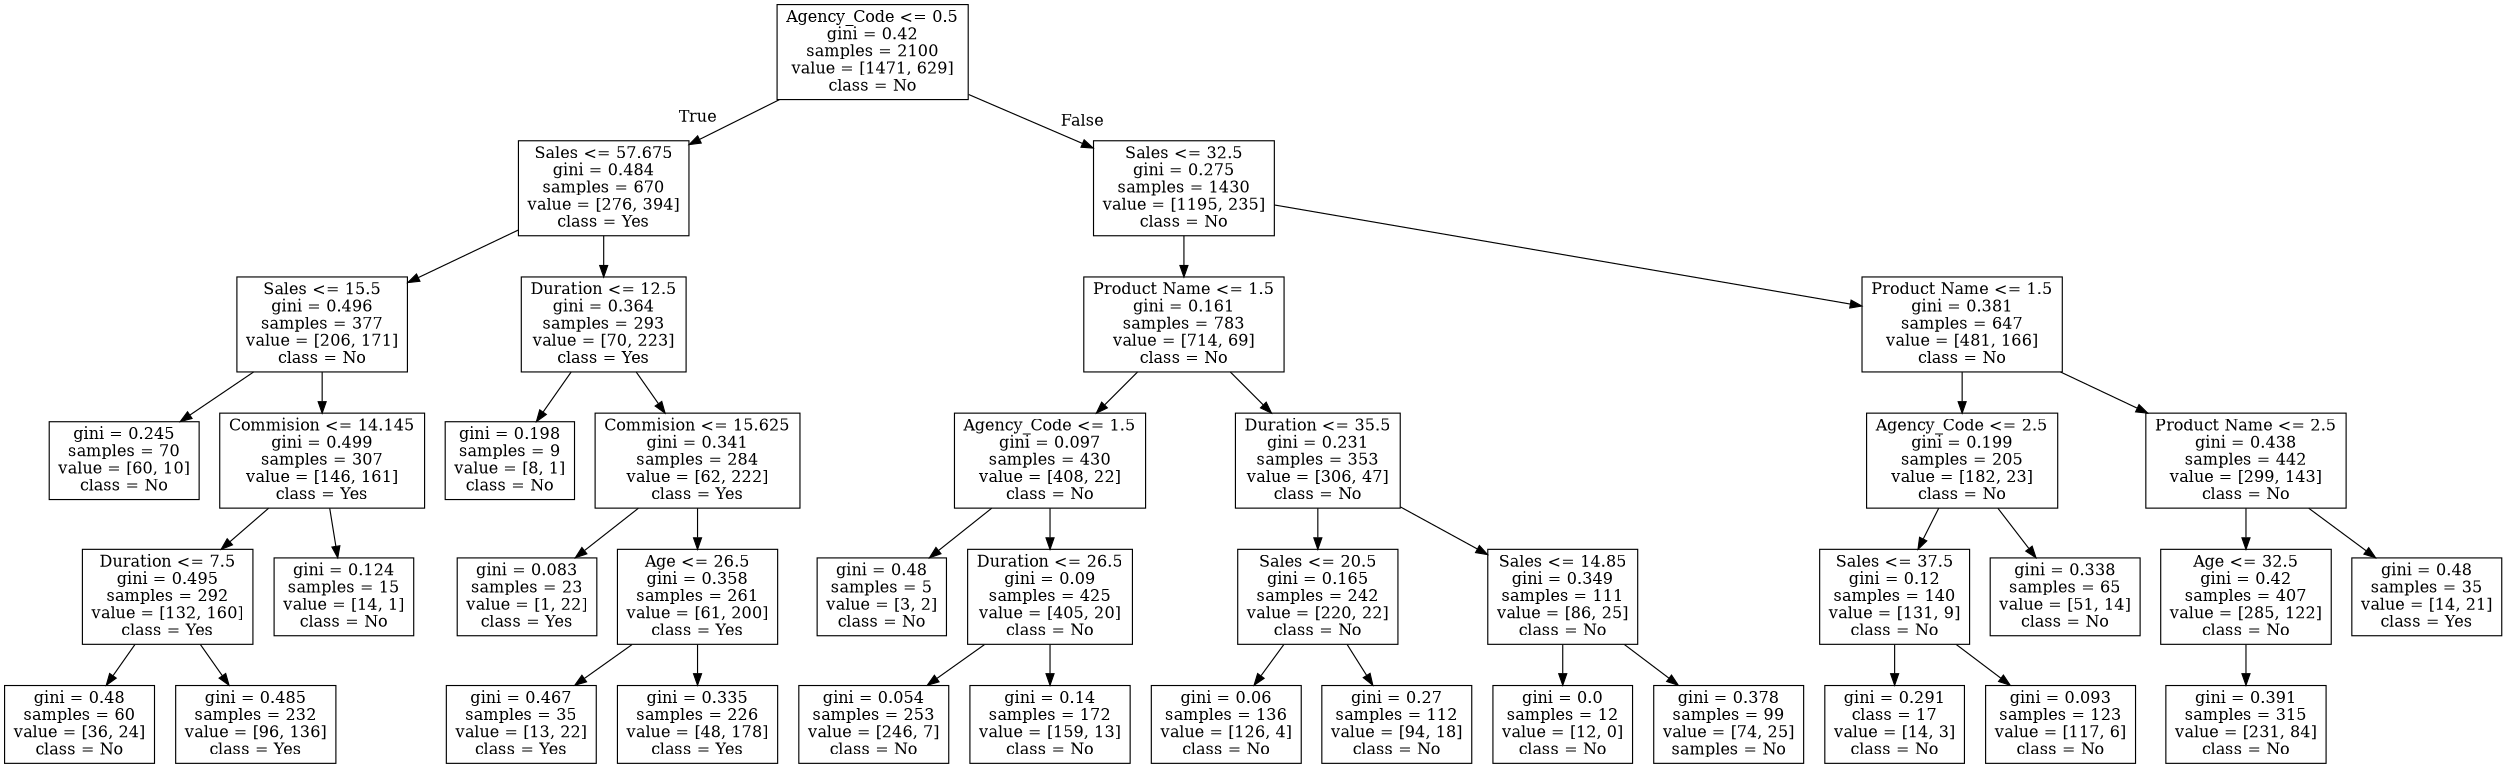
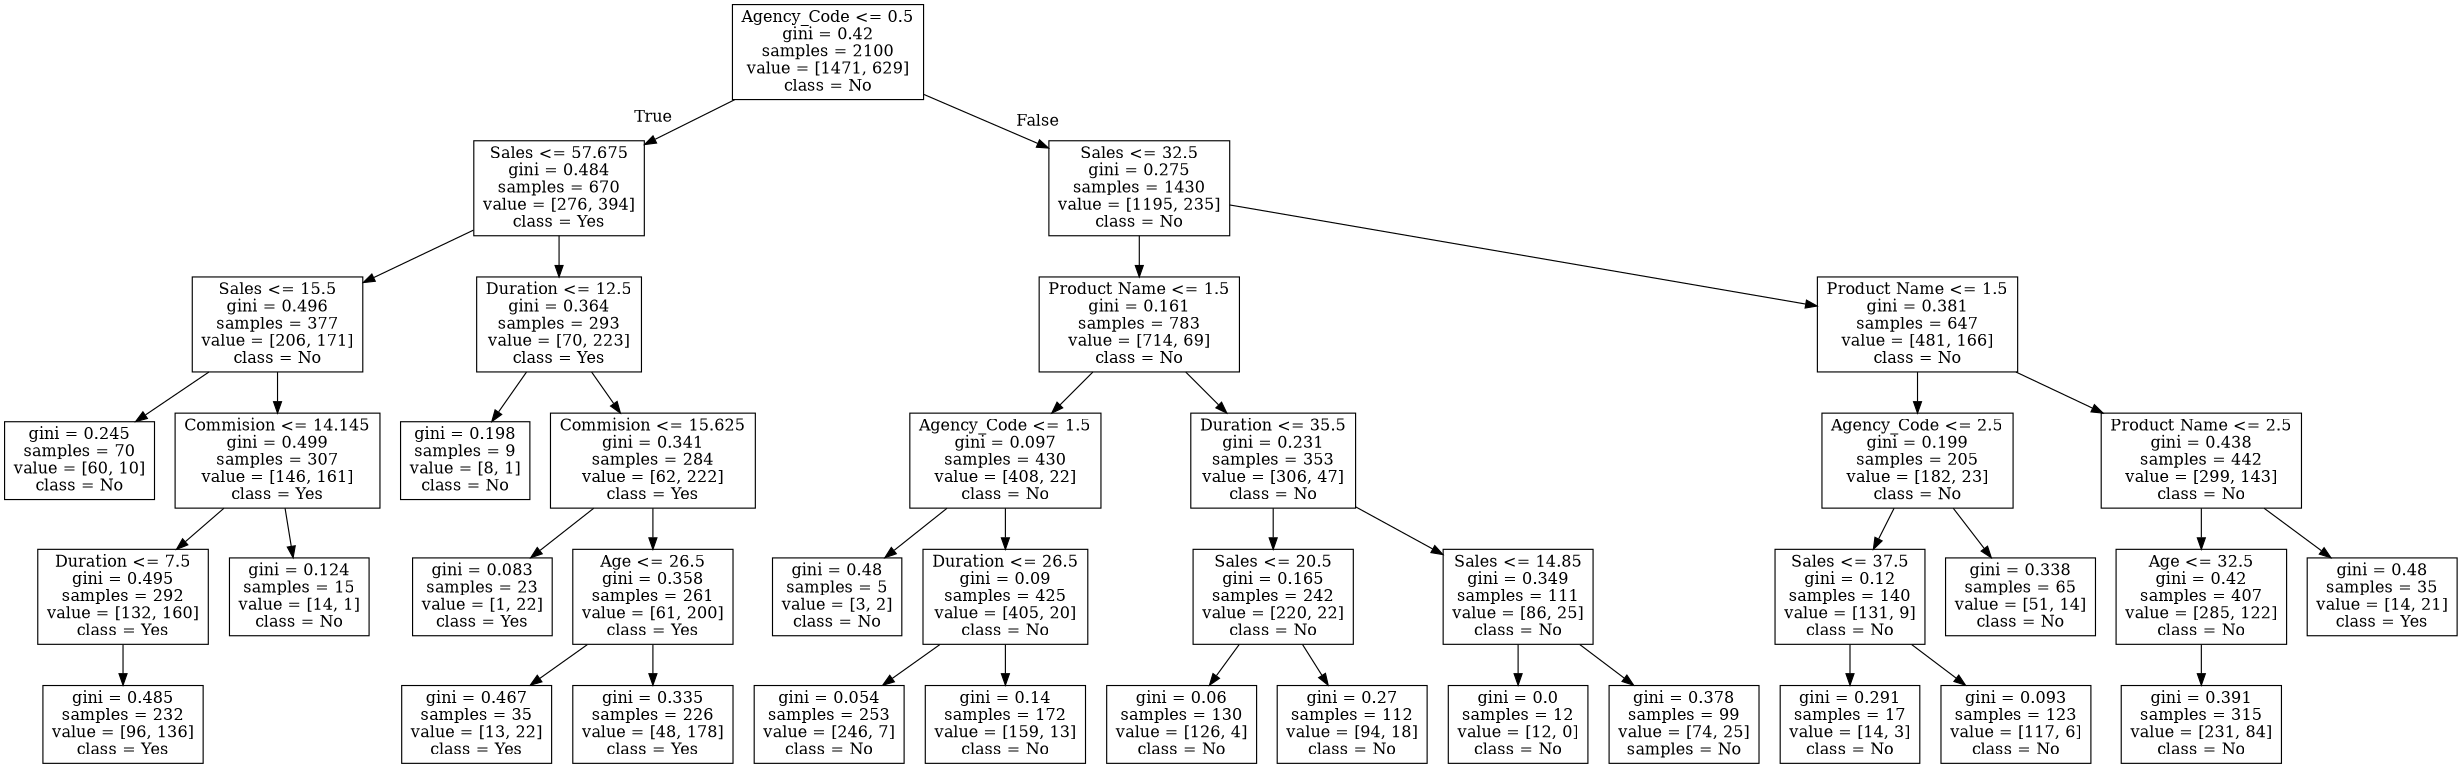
(80, 724) -> none
(1226, 724) -> (1182, 724)
(1895, 724) -> (1850, 724)
